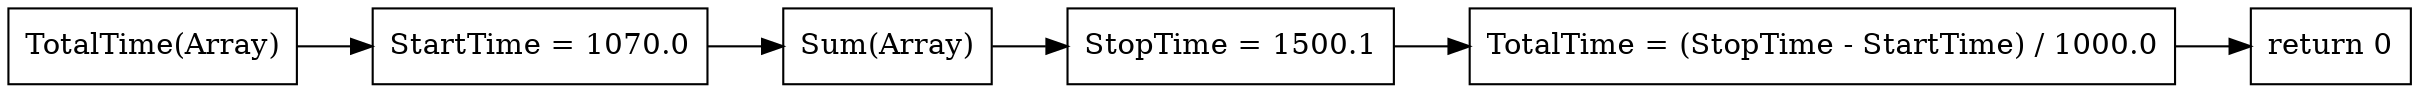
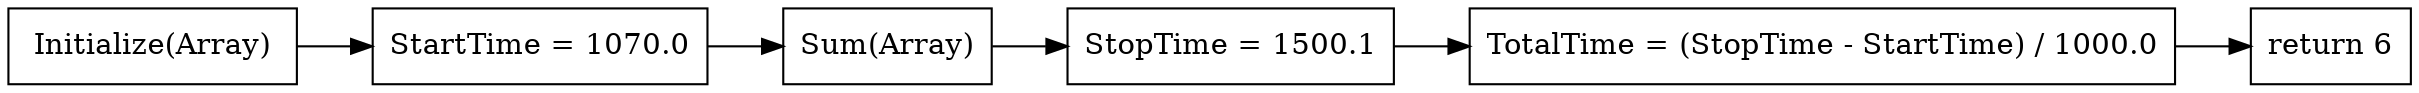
(153, 46) -> (153, 46)
(2331, 46) -> (2331, 46)
